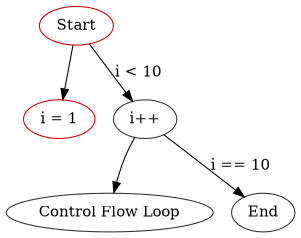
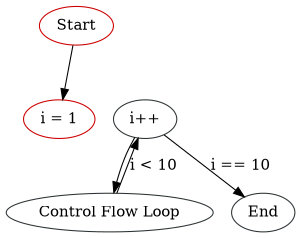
(108, 68) -> (126, 171)
